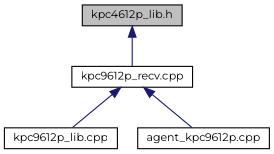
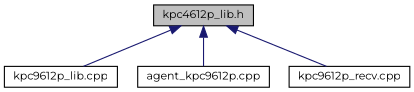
(92, 111) -> (127, 48)
(172, 111) -> (204, 52)
